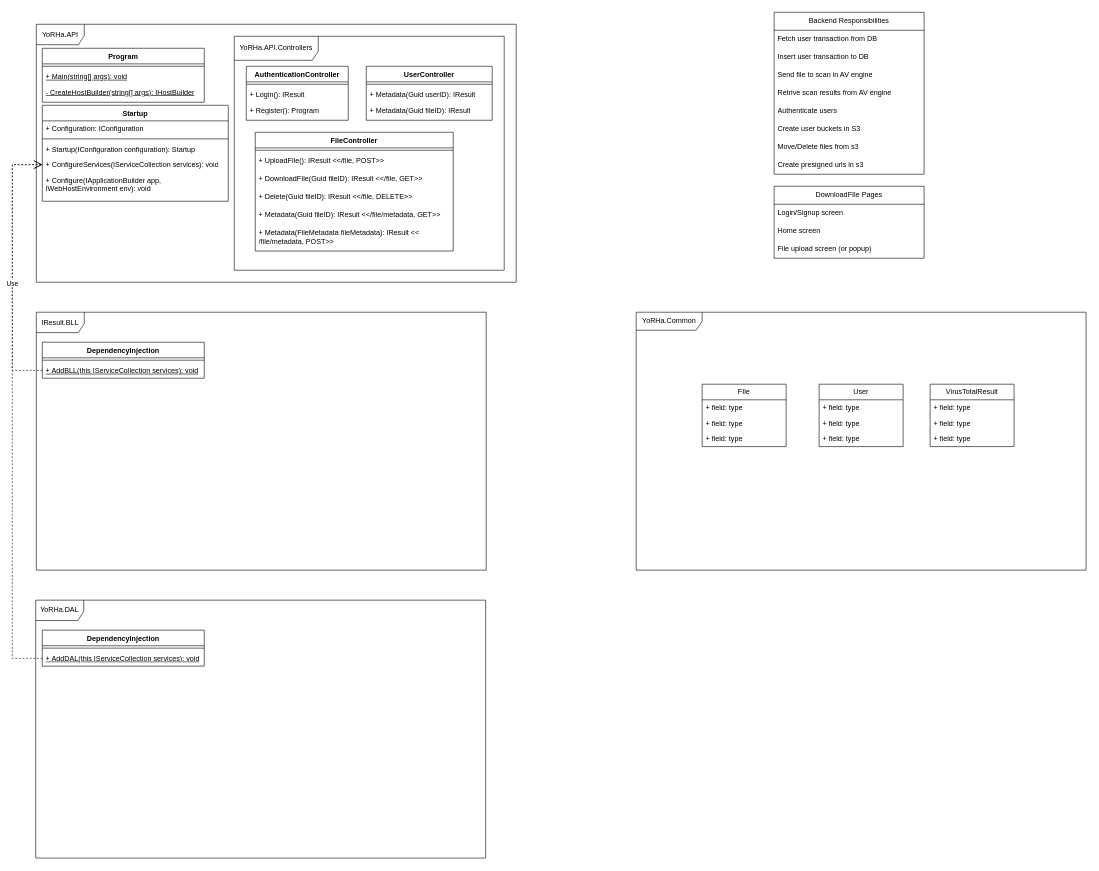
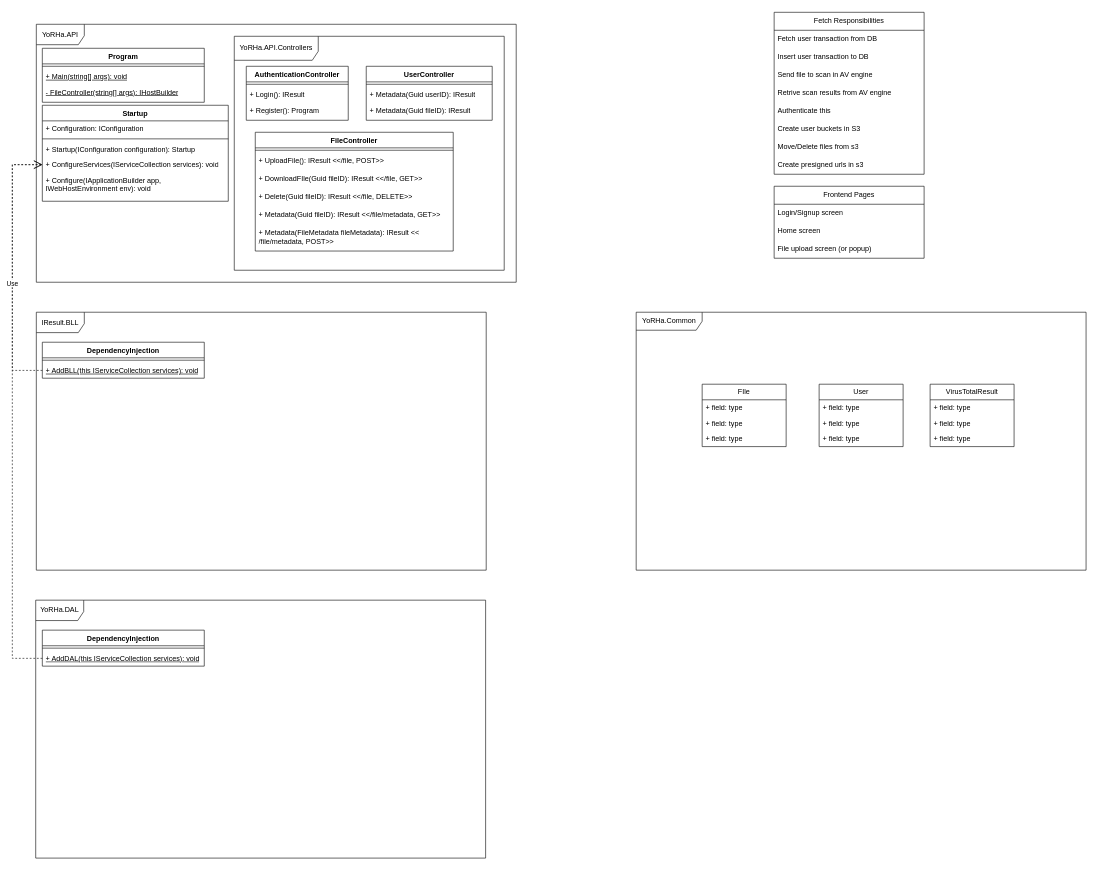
(849, 21) -> (849, 21)
(124, 97) -> (124, 97)
(812, 111) -> (809, 111)
(849, 195) -> (849, 195)
